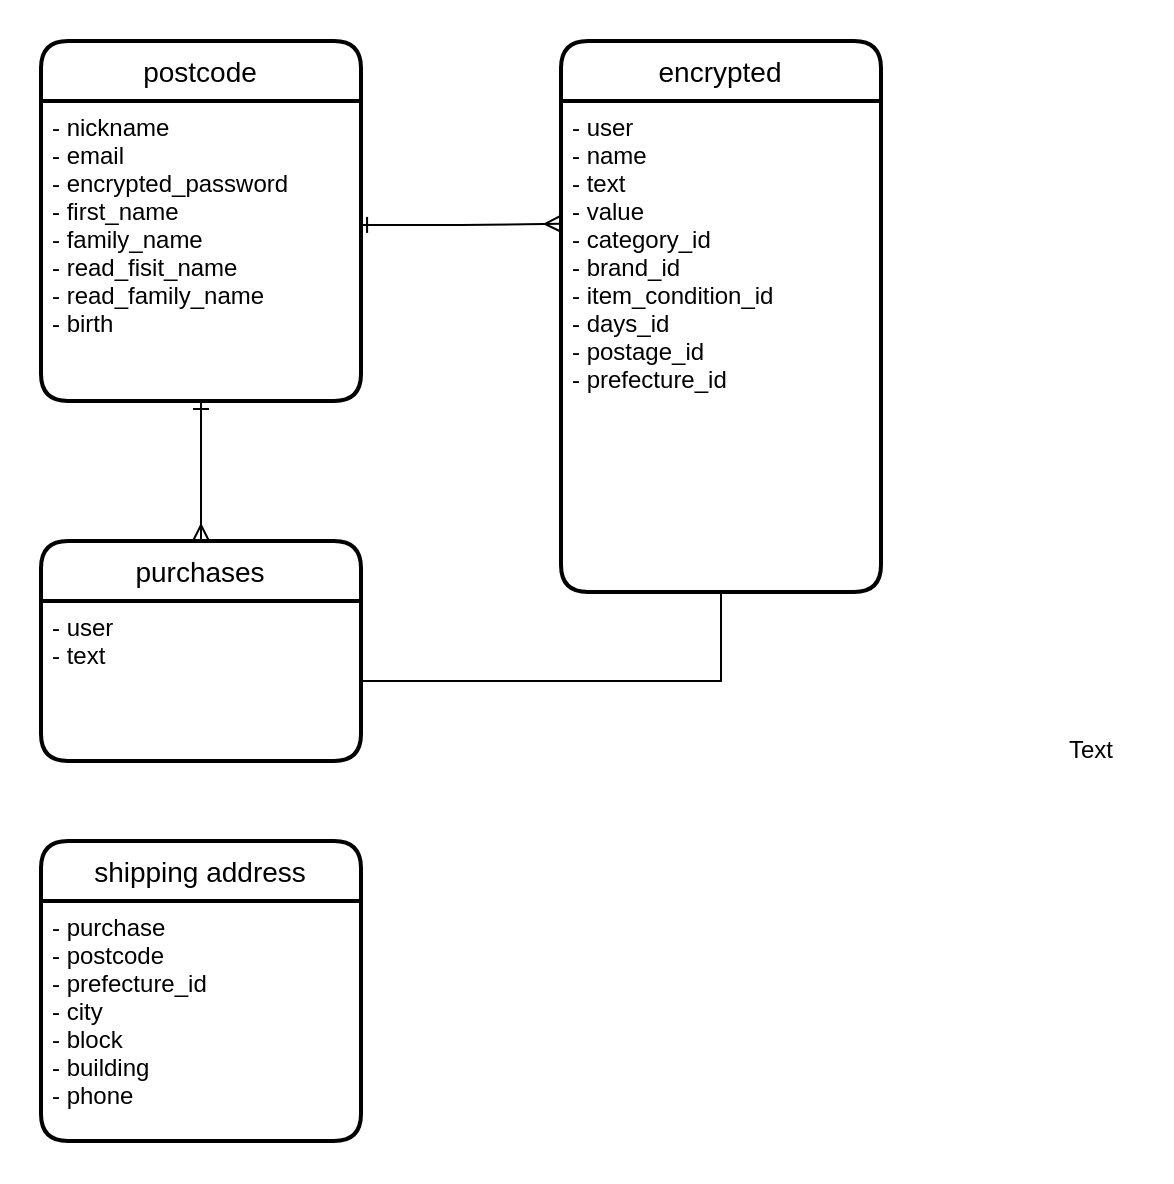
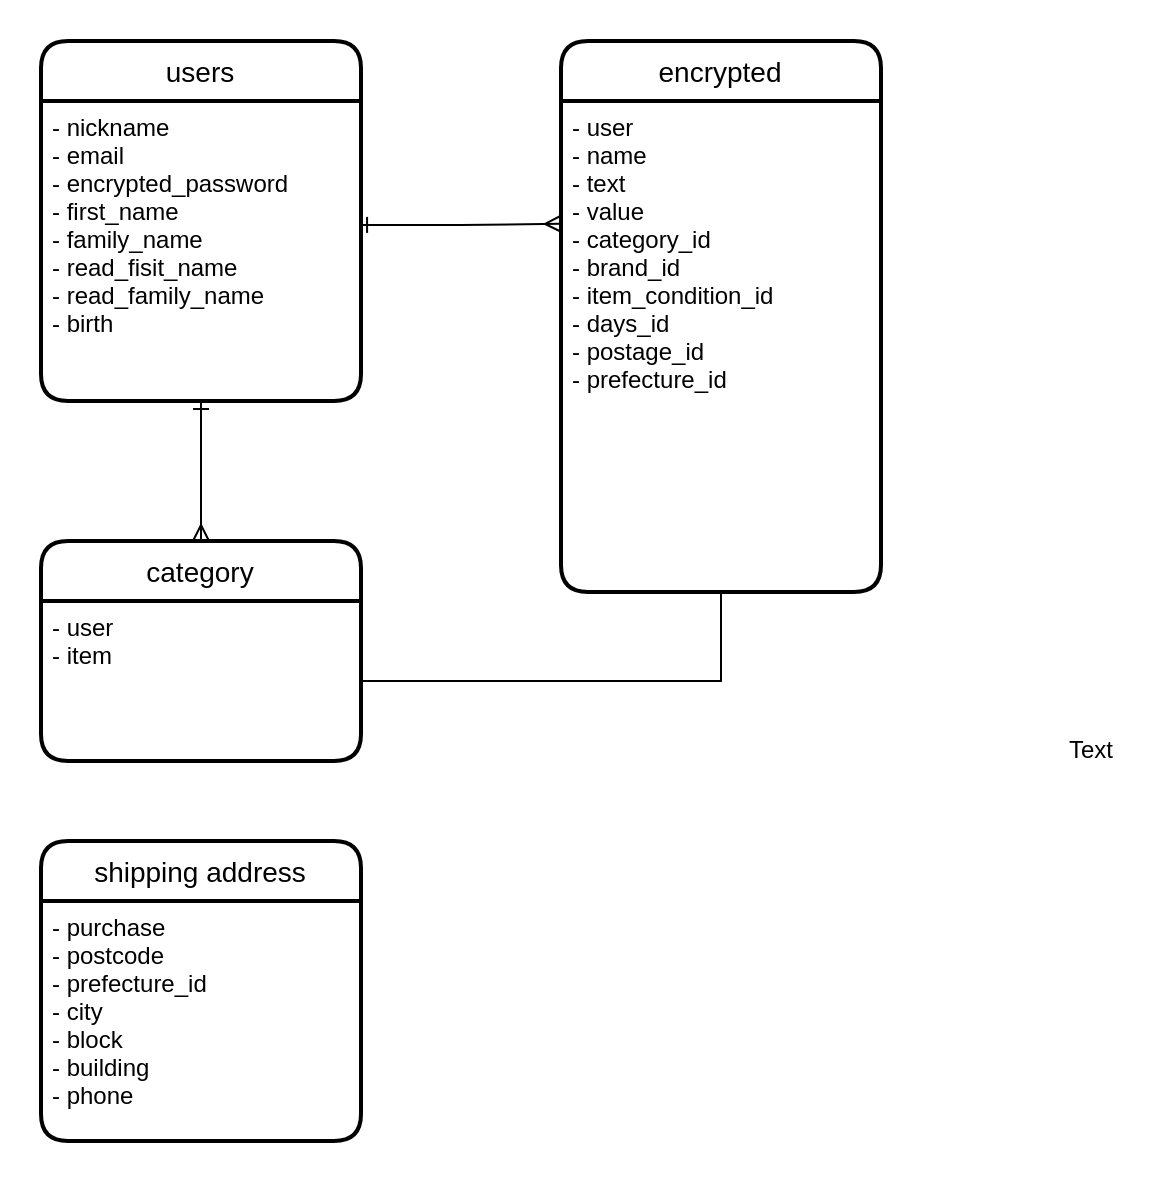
(200, 73) -> (200, 73)
(200, 573) -> (200, 573)
(89, 628) -> (89, 628)
